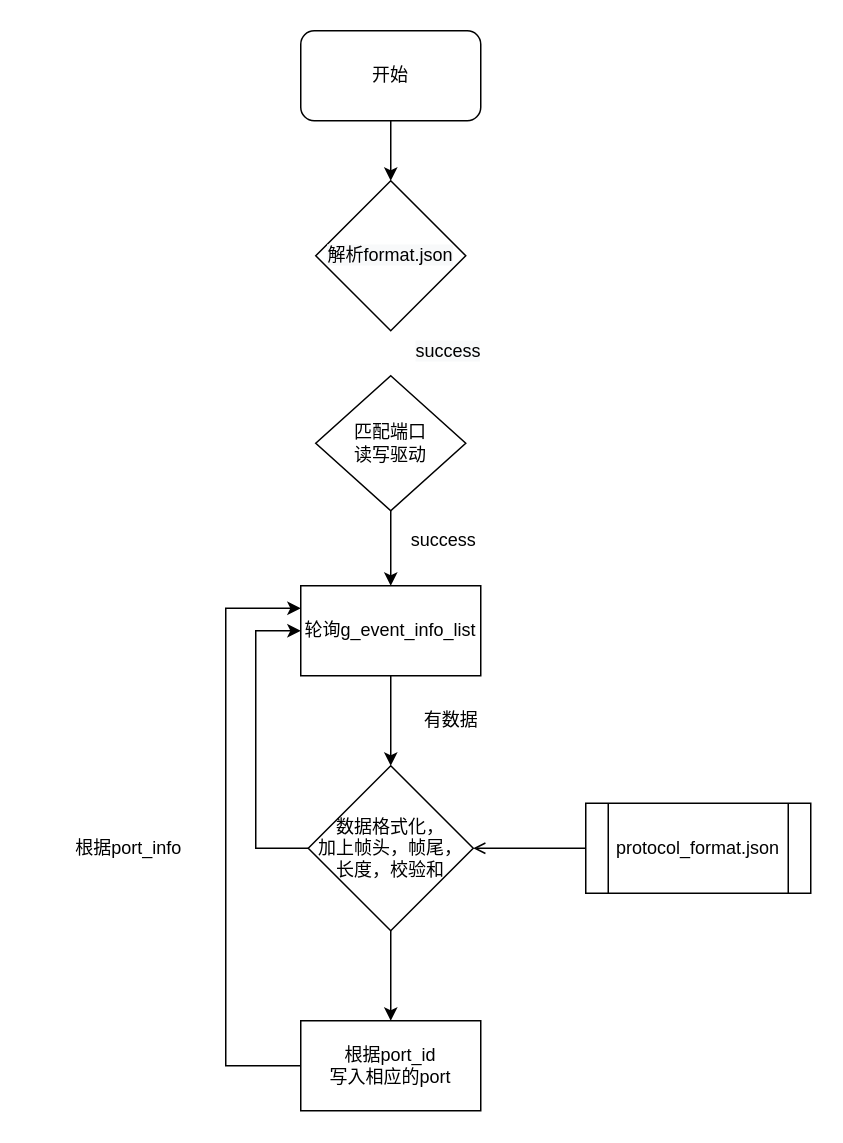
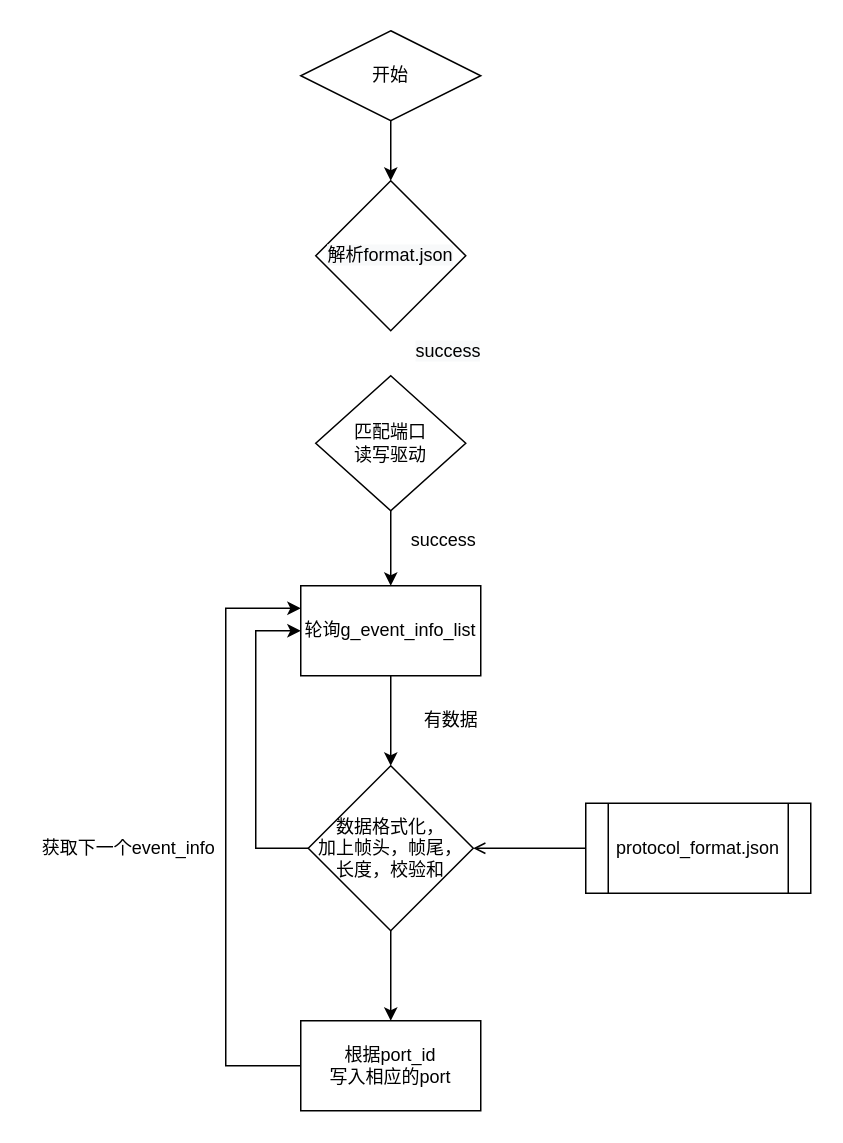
(391, 76) -> (391, 76)
(129, 848) -> (129, 848)
